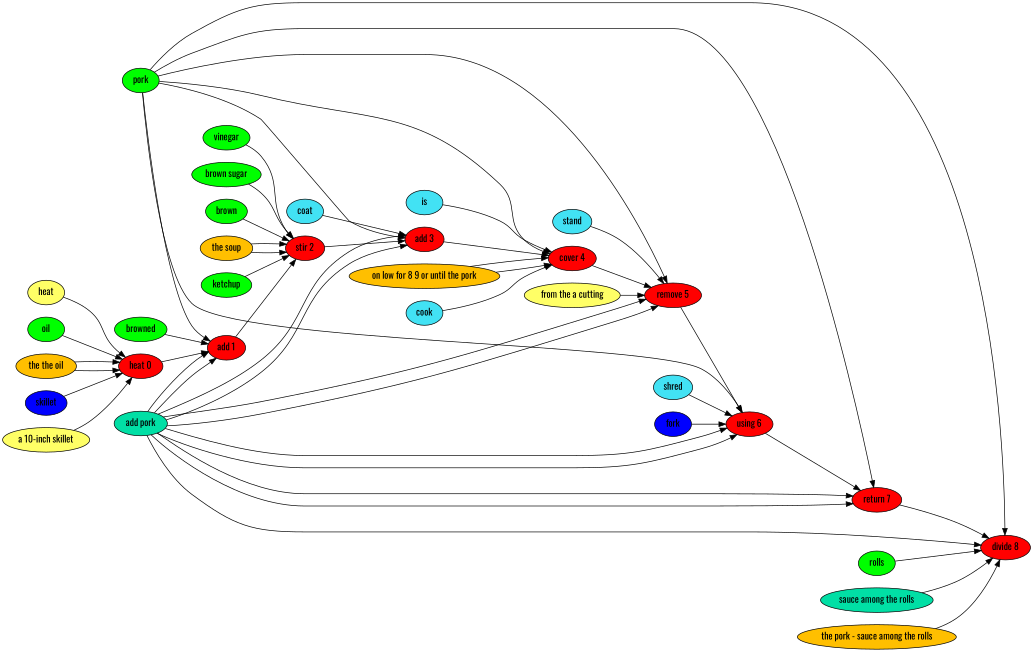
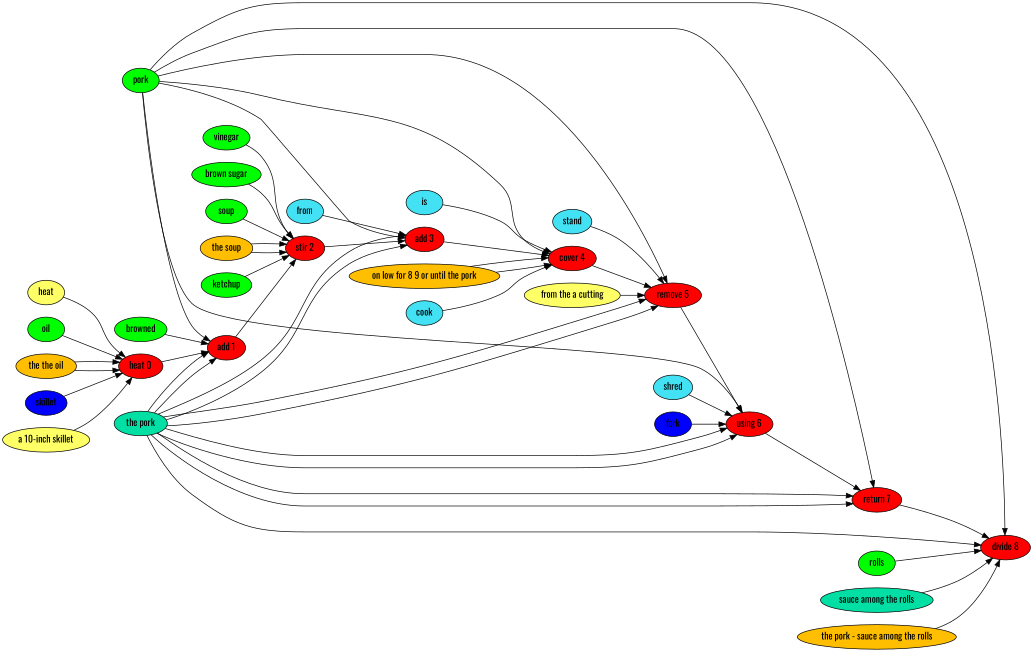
(226, 211) -> (226, 211)
(305, 211) -> (305, 211)
(141, 423) -> (141, 423)
